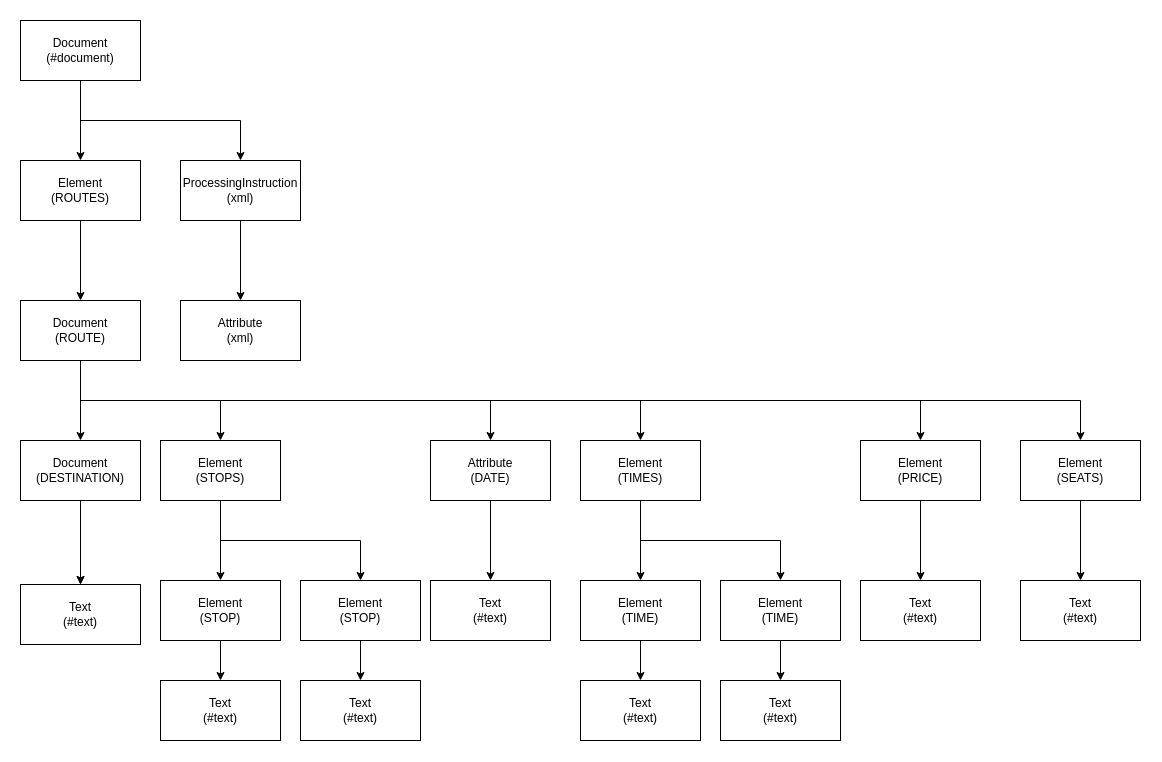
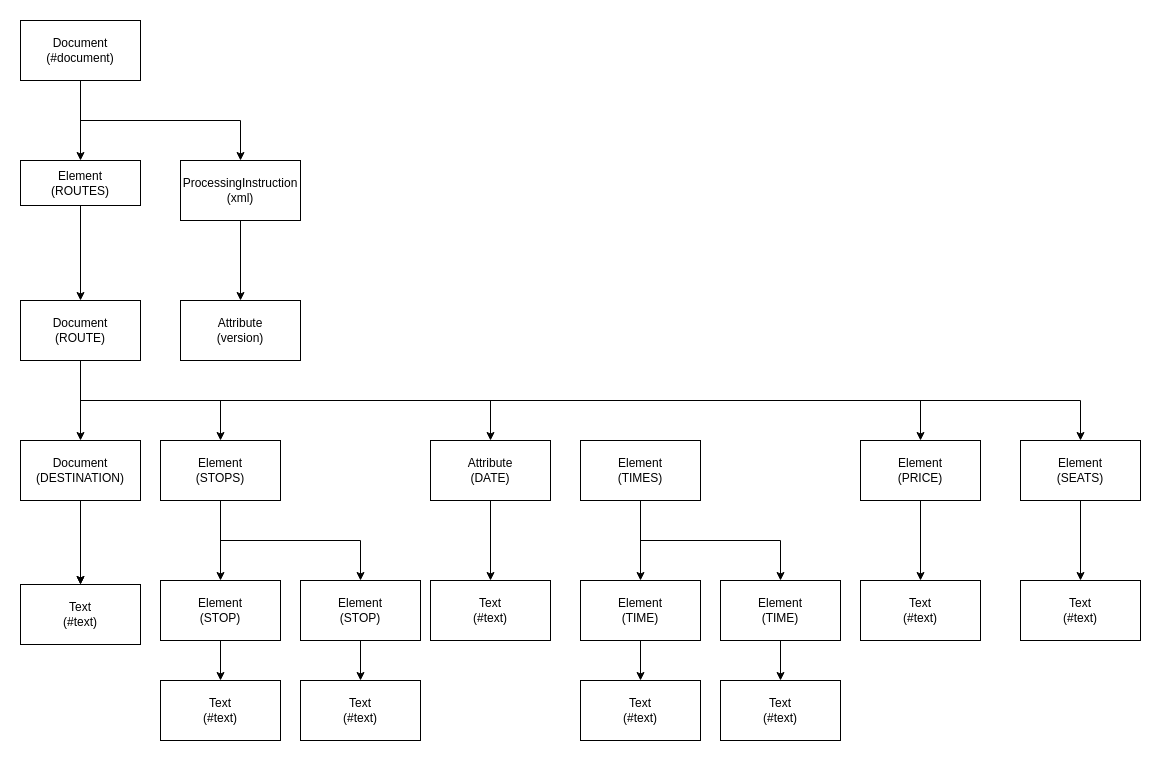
(81, 191) -> (81, 183)
(241, 331) -> (241, 331)
(641, 418) -> none
